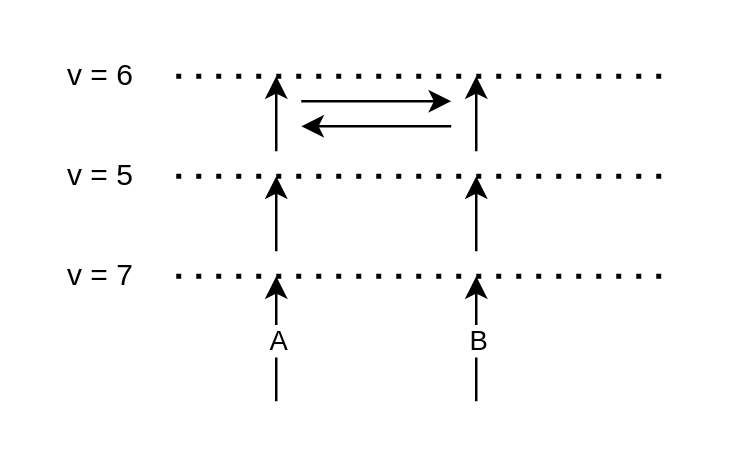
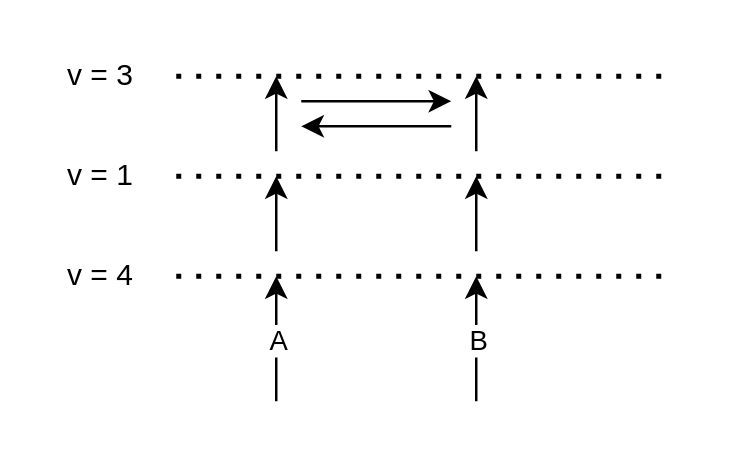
(101, 76) -> (101, 76)
(101, 176) -> (101, 176)
(101, 276) -> (101, 276)
